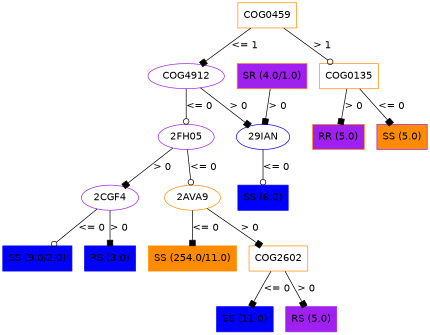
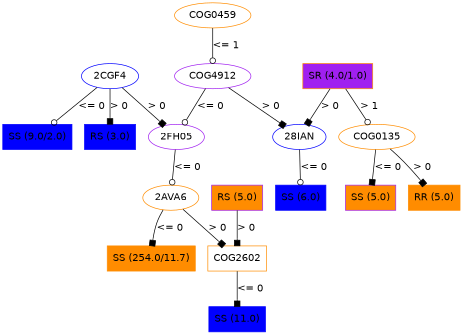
(267, 15) -> (213, 15)
(229, 44) -> (213, 43)
(306, 44) -> (356, 104)
(349, 76) -> (377, 137)
(263, 137) -> (299, 137)
(338, 137) -> (434, 198)
(151, 165) -> (141, 104)
(110, 198) -> (110, 76)
(192, 198) -> (171, 198)
(192, 258) -> (151, 258)
(293, 286) -> (237, 225)
(311, 319) -> (237, 198)
